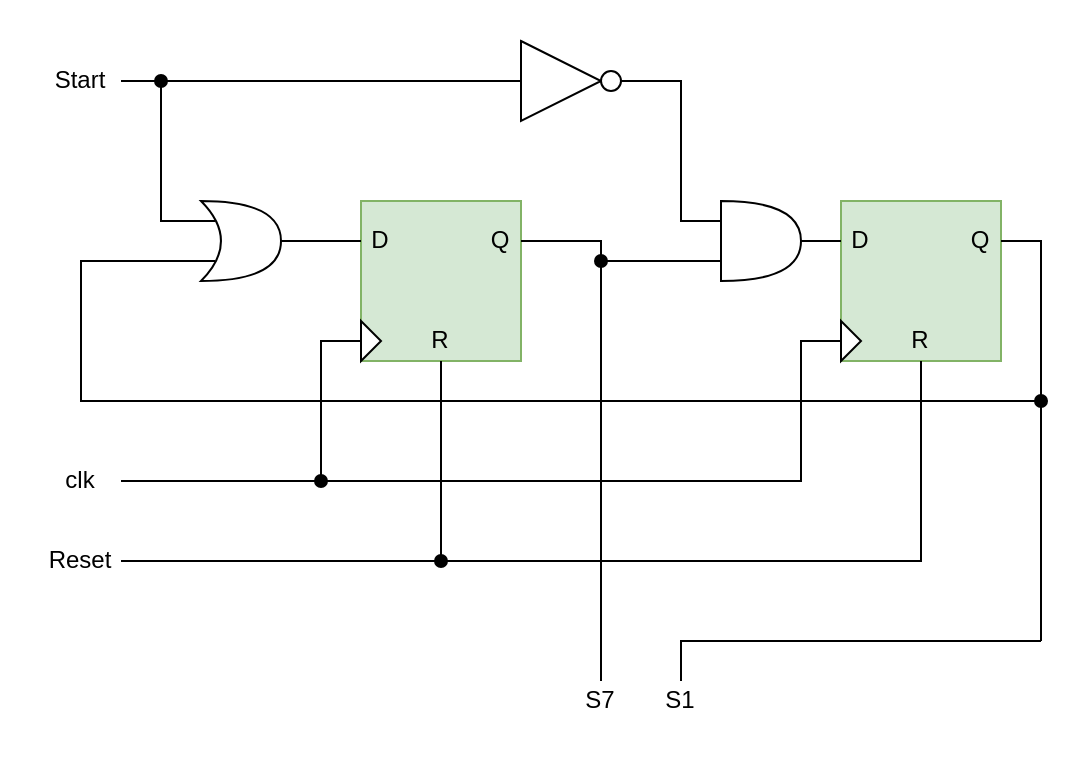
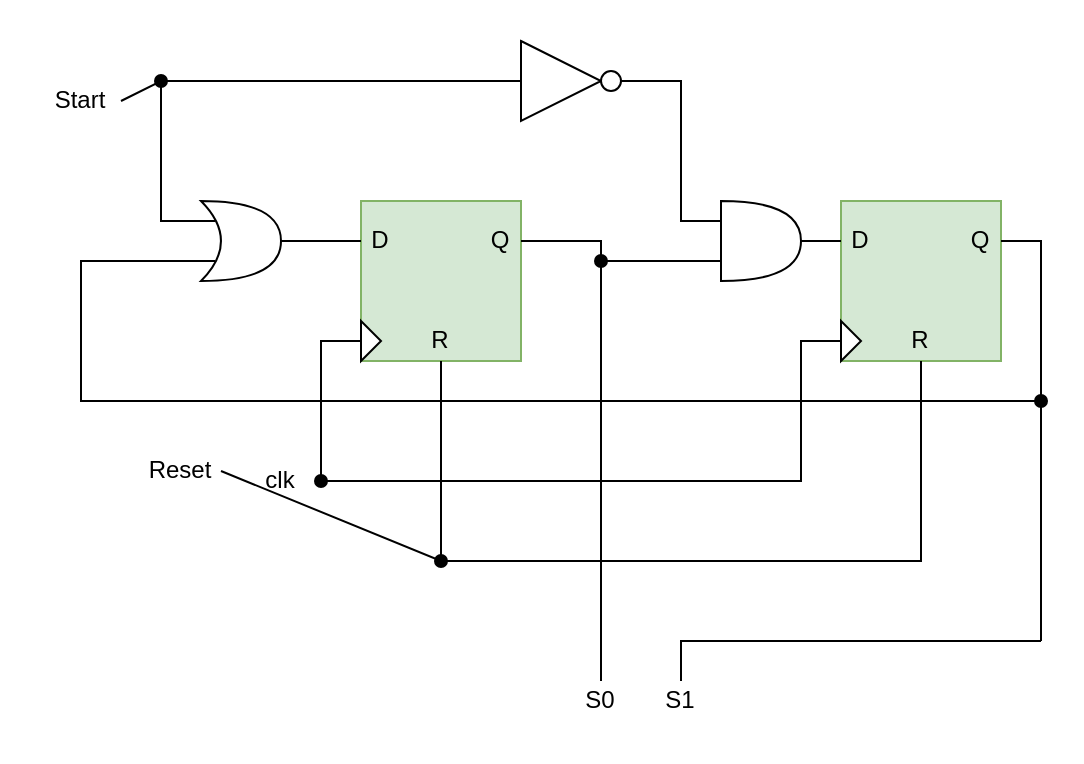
(81, 81) -> (81, 101)
(81, 481) -> (281, 481)
(81, 561) -> (181, 471)
(601, 701) -> (601, 701)
